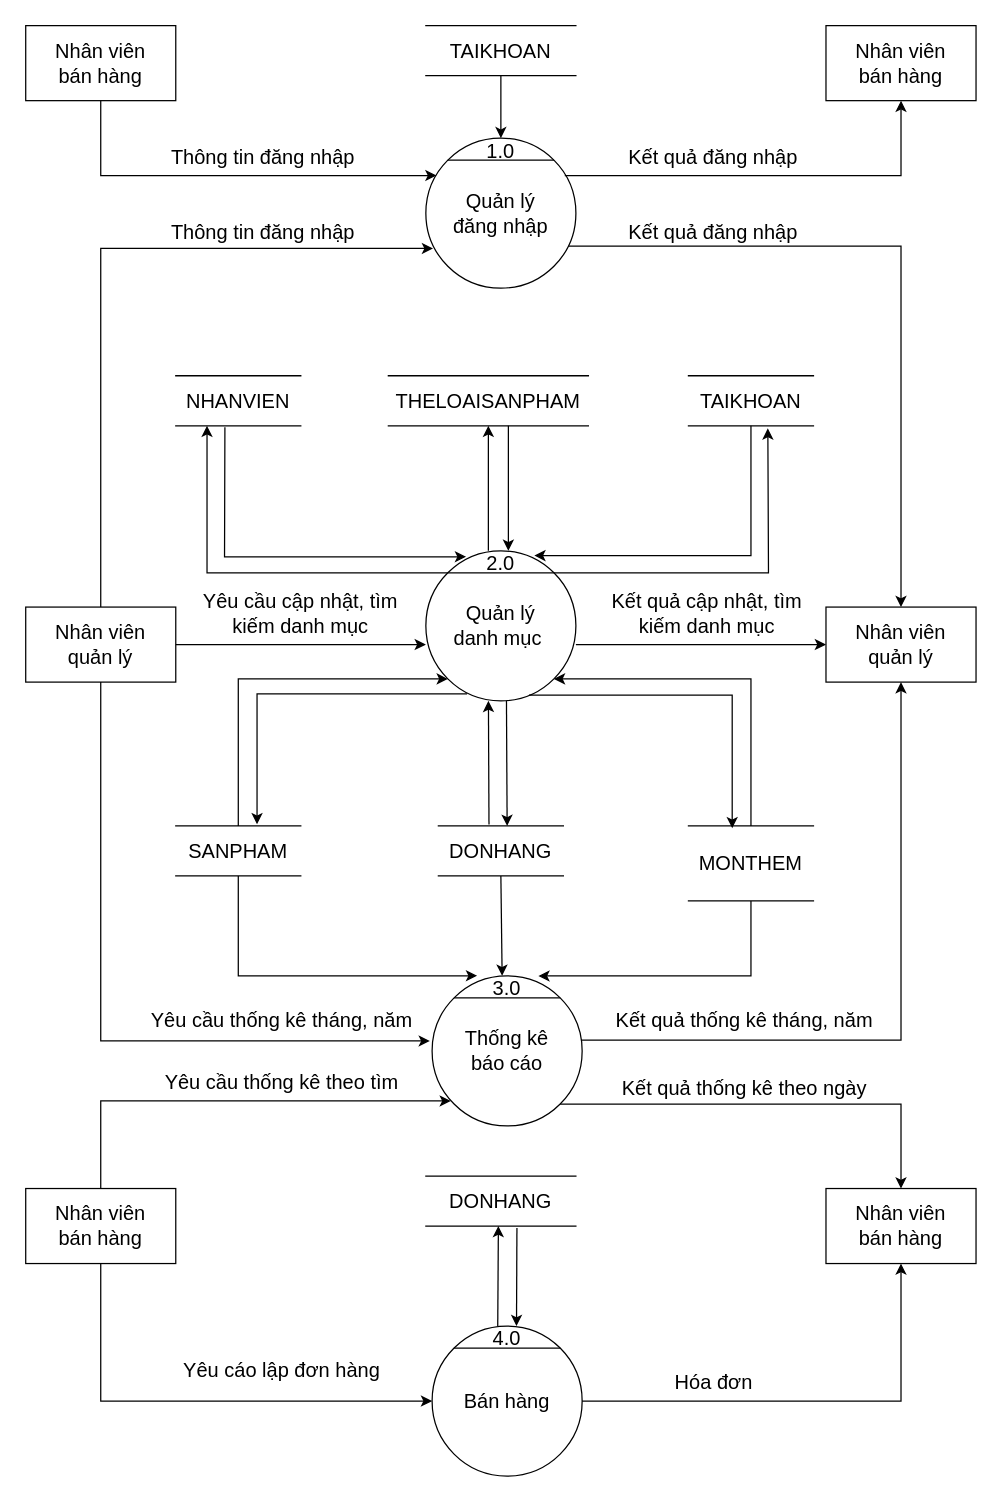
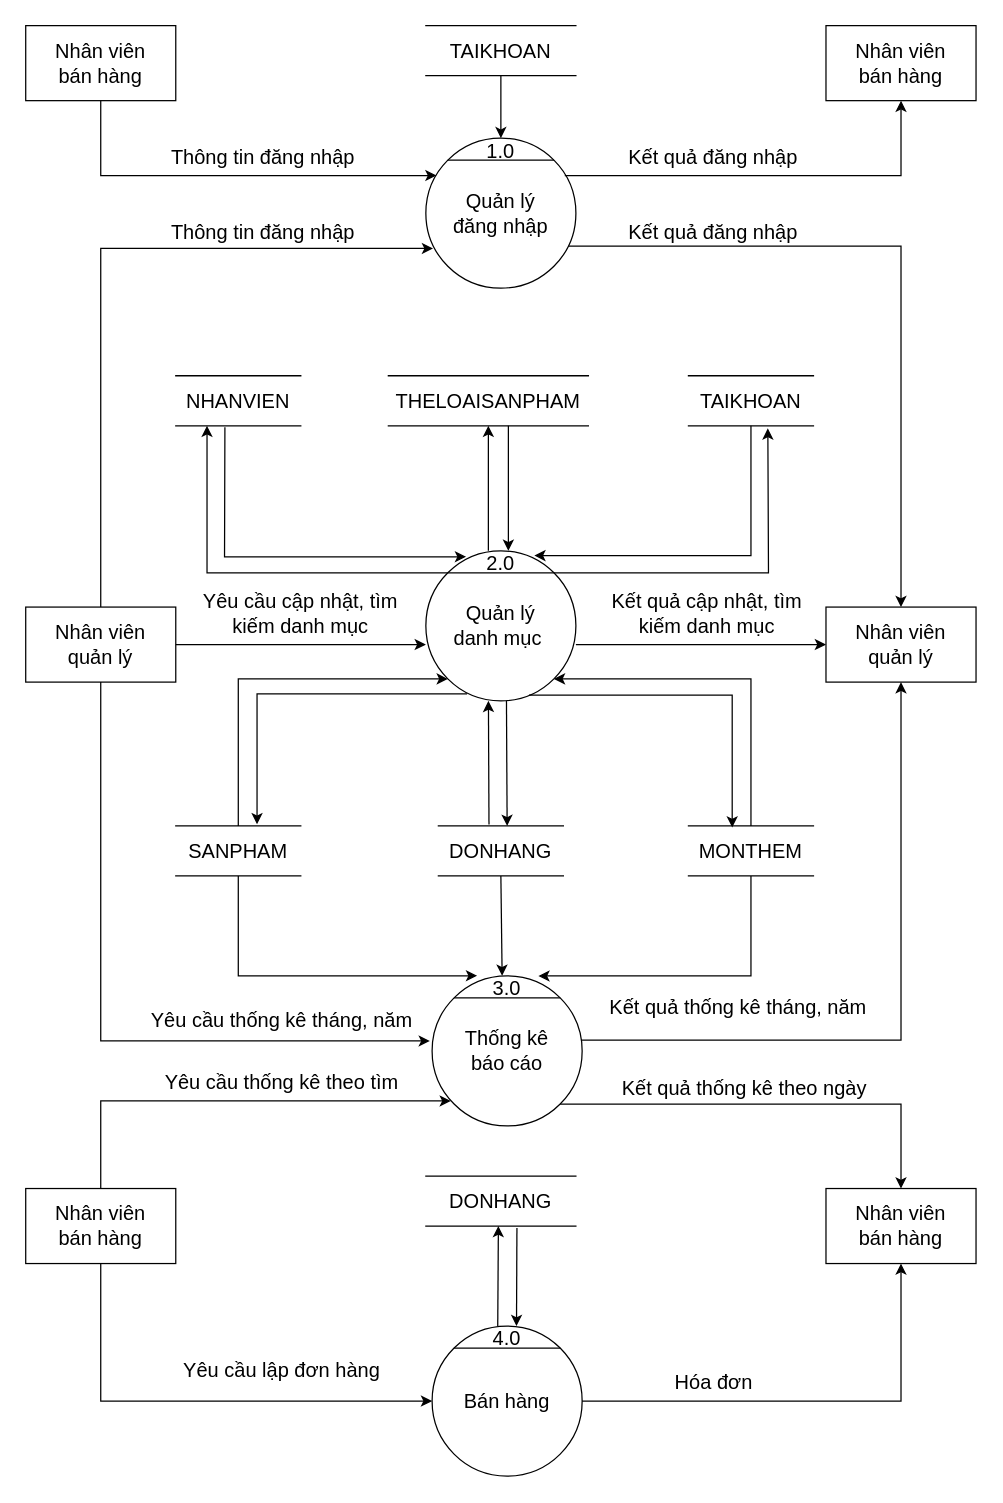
(751, 863) -> (751, 851)
(744, 1019) -> (738, 1007)
(282, 1369) -> (282, 1369)
